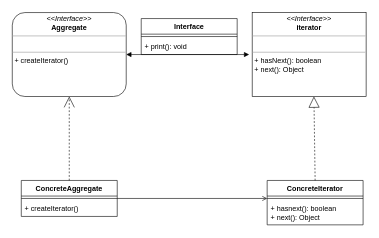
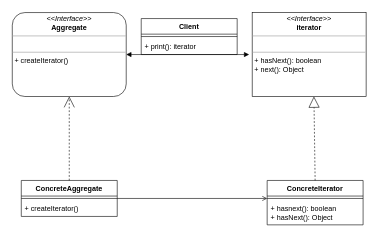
(189, 26) -> (189, 26)
(170, 47) -> (178, 47)
(307, 209) -> (307, 209)
